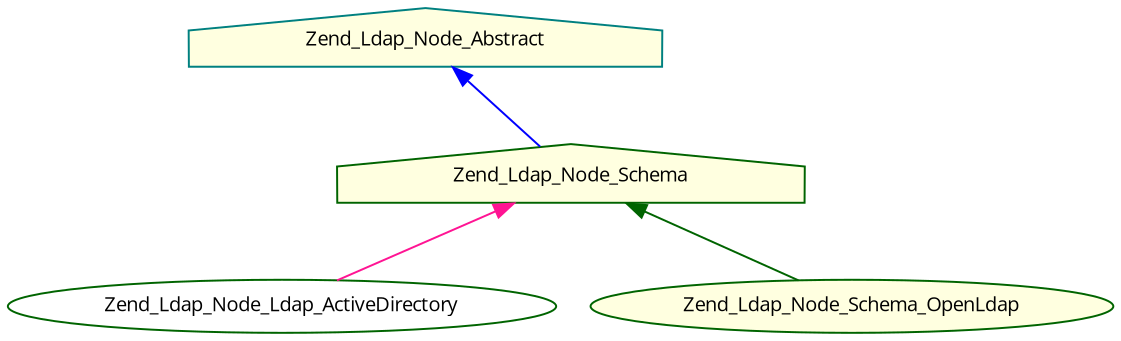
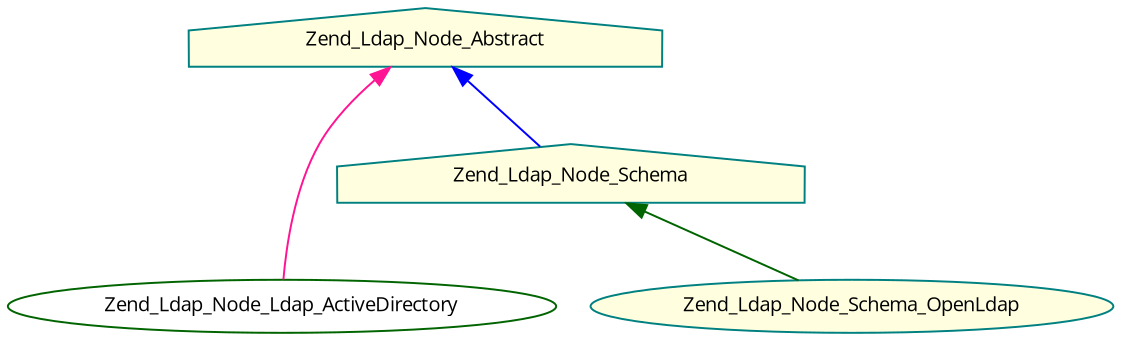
(571, 177) -> (571, 177)
(416, 246) -> (307, 169)
(852, 306) -> (852, 306)
